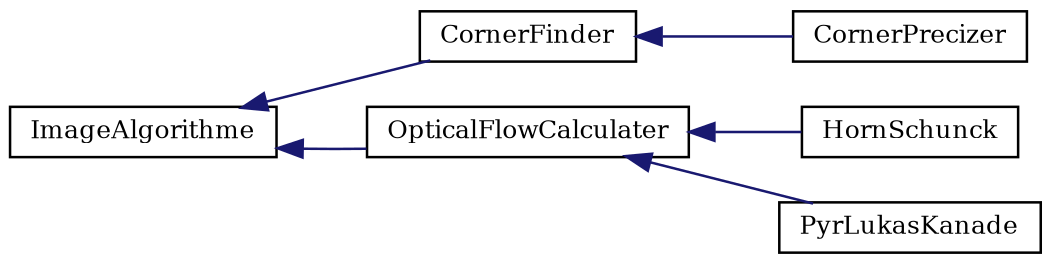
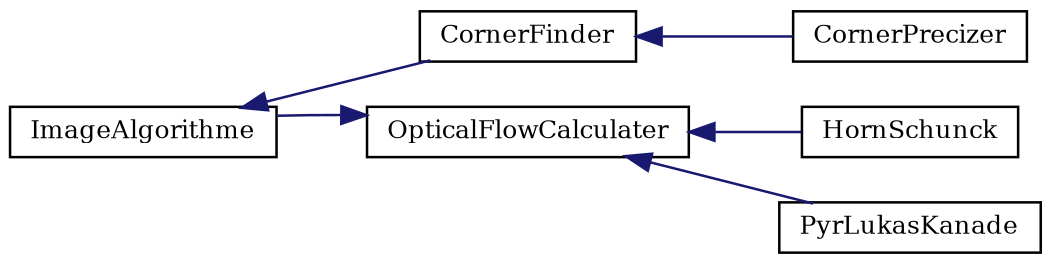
(335, 149) -> (309, 115)
